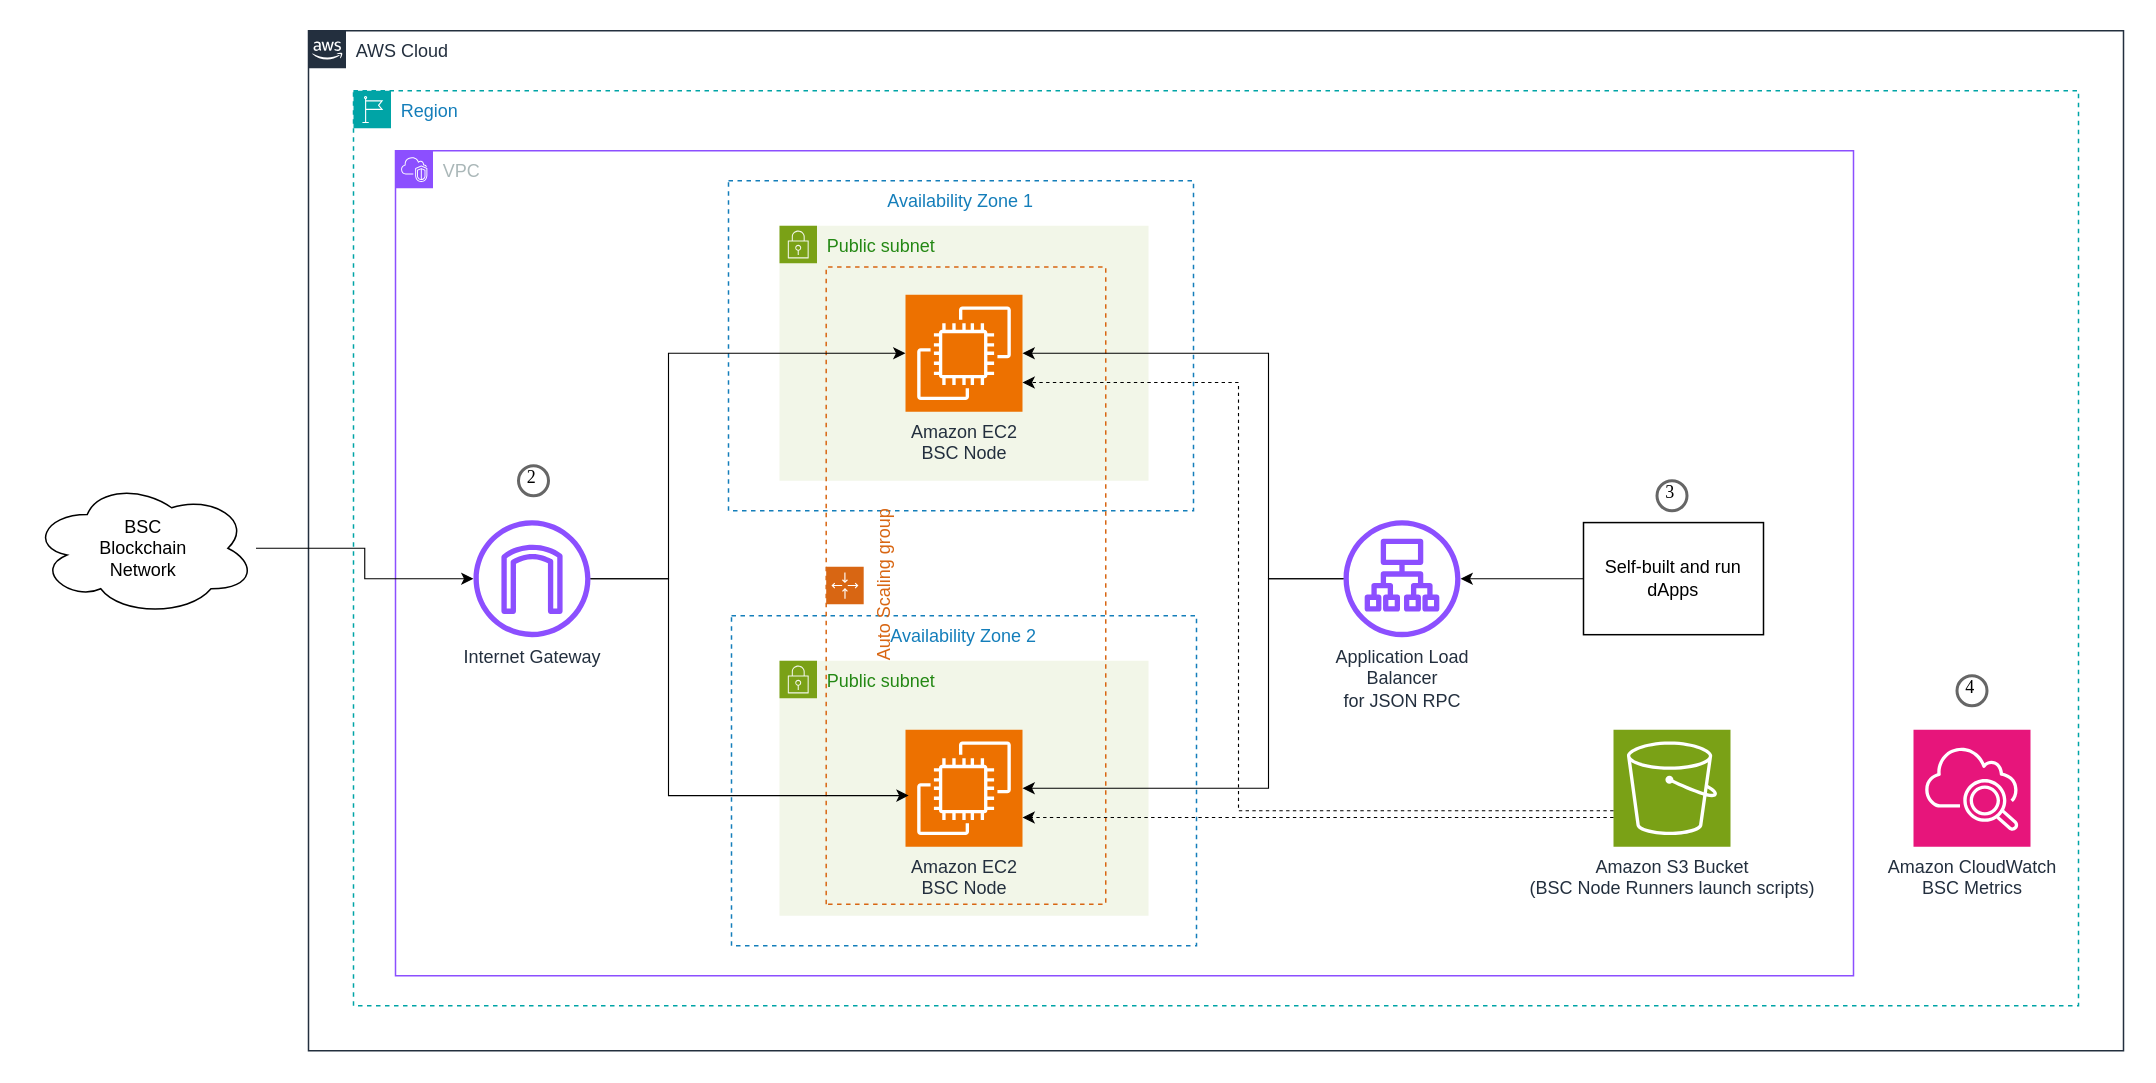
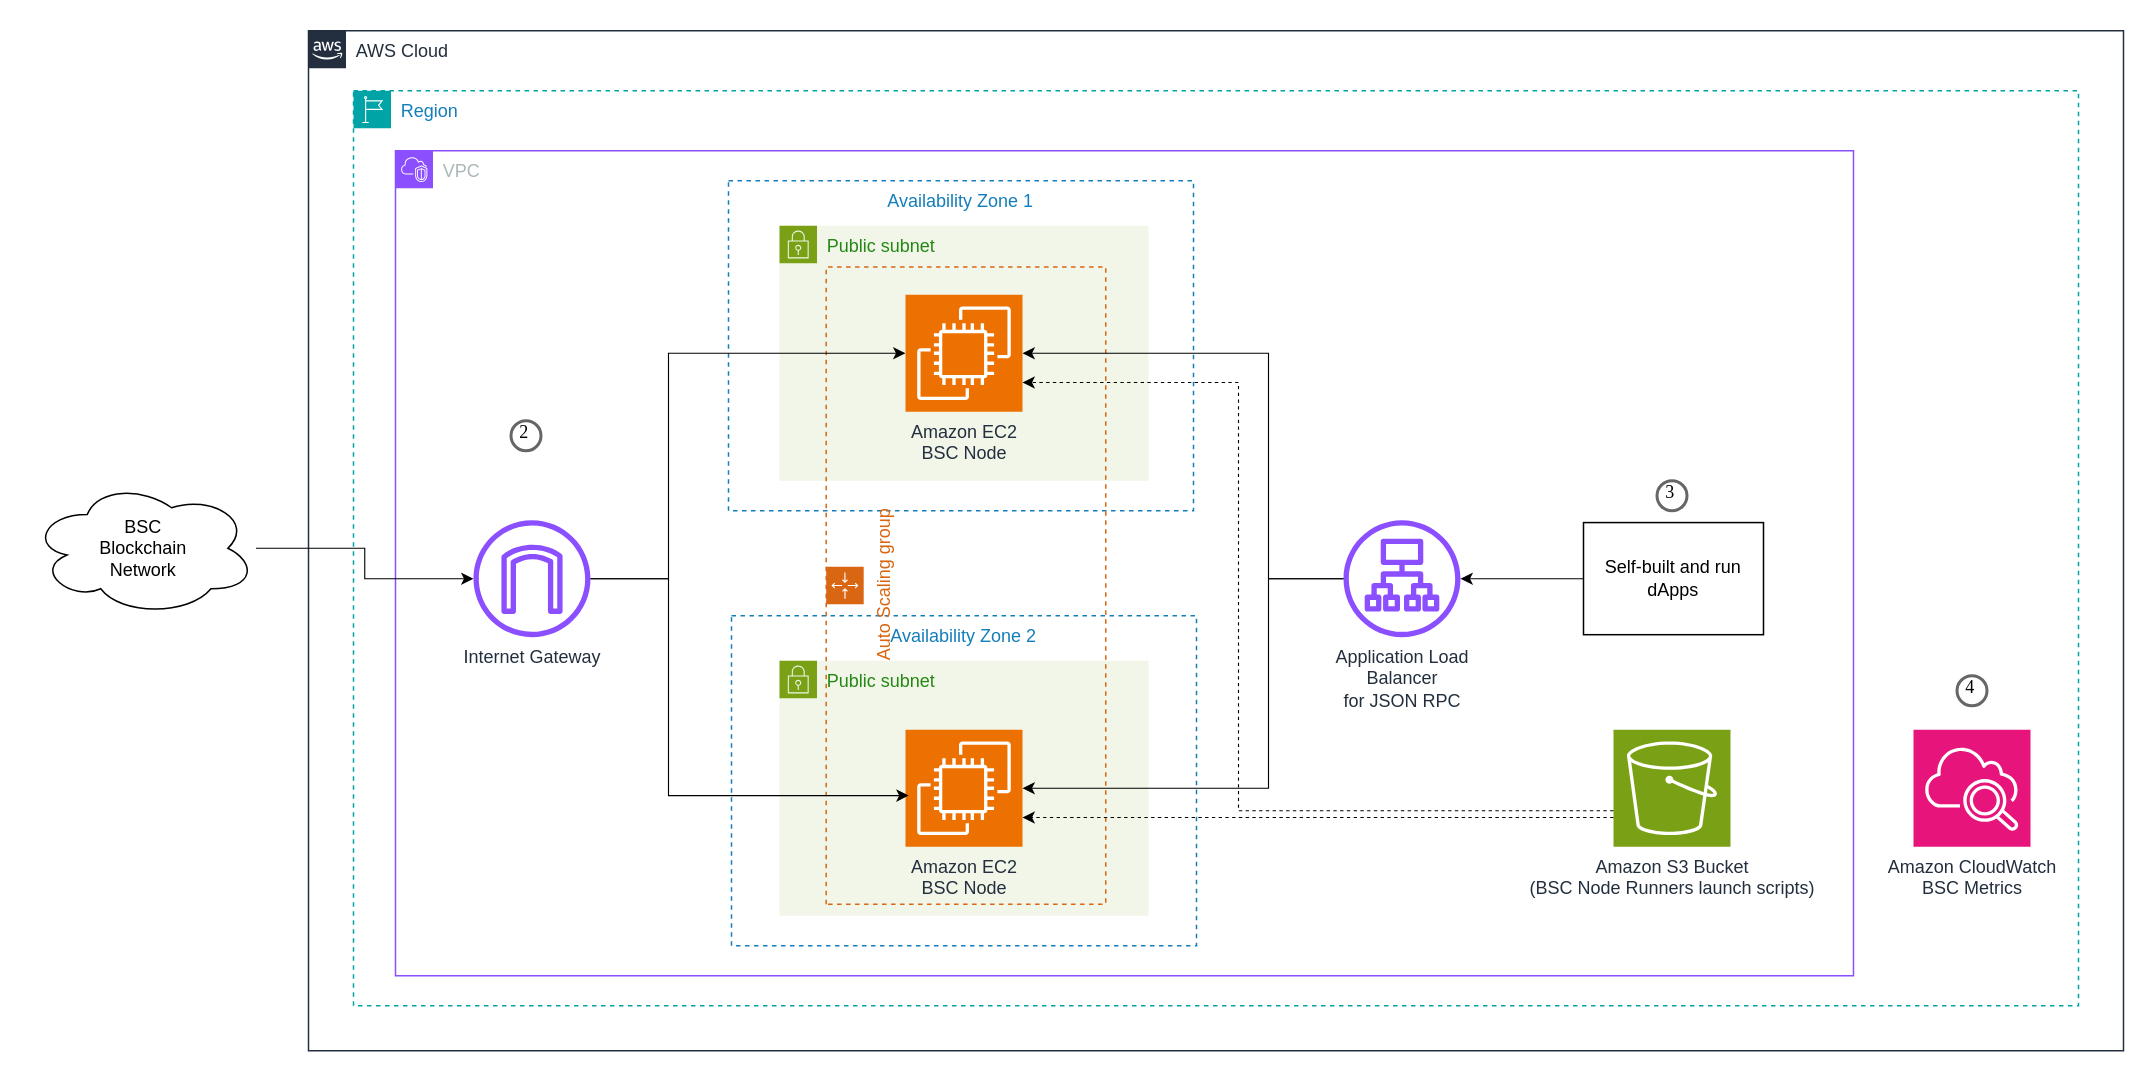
(533, 481) -> (526, 436)
